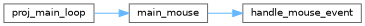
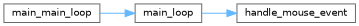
(49, 13) -> (52, 13)
(168, 13) -> (168, 13)
